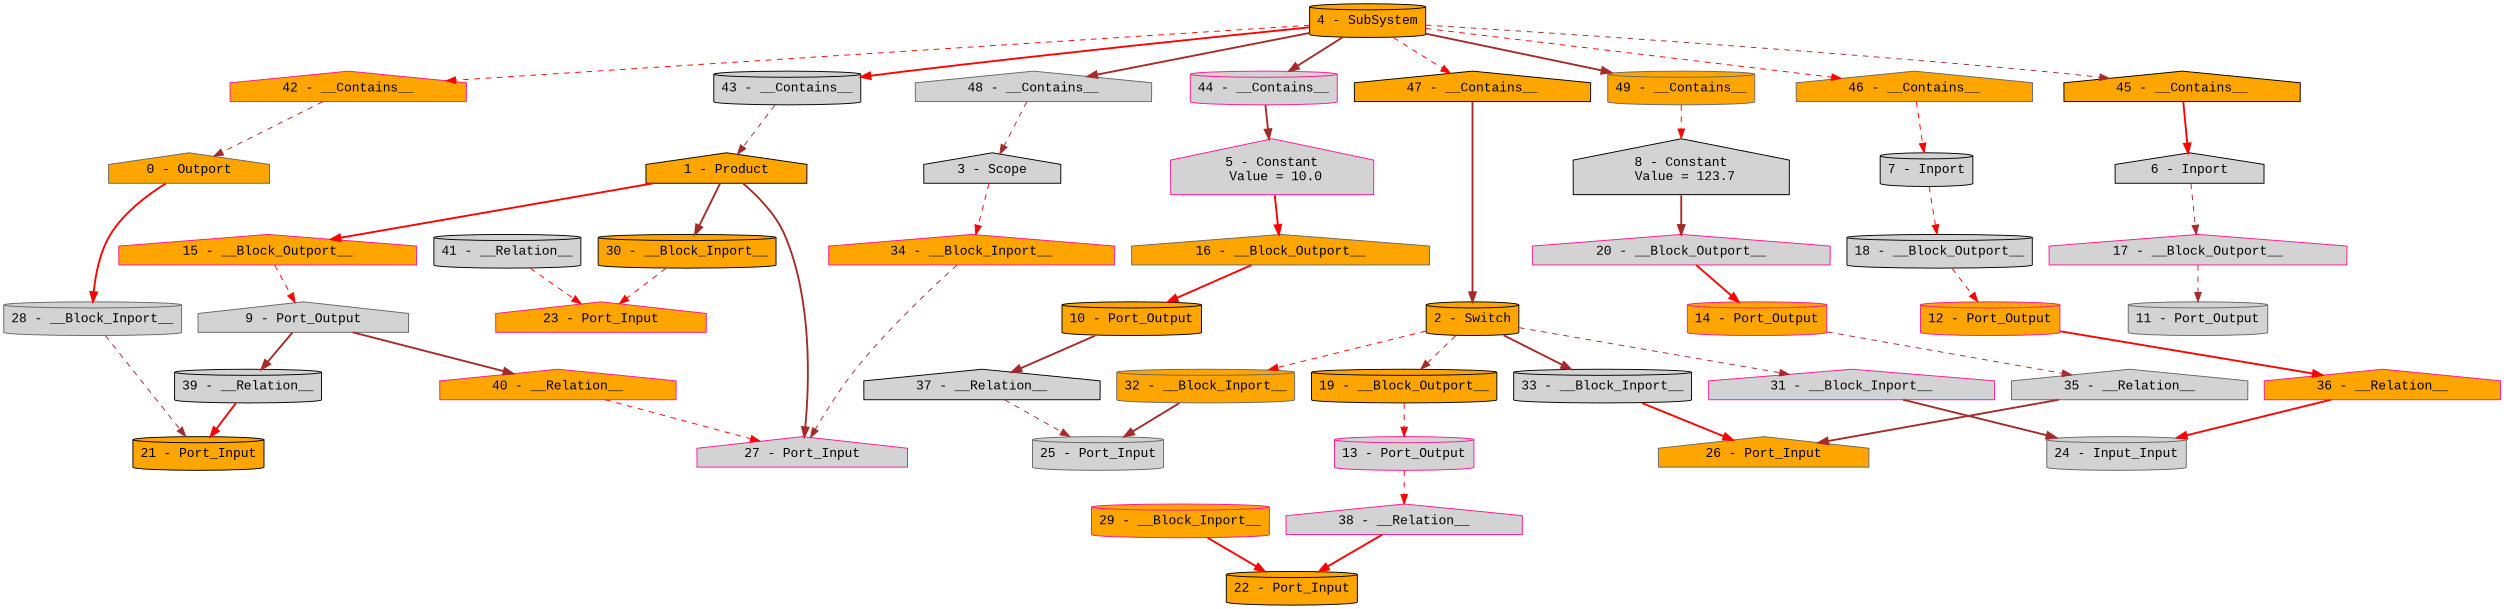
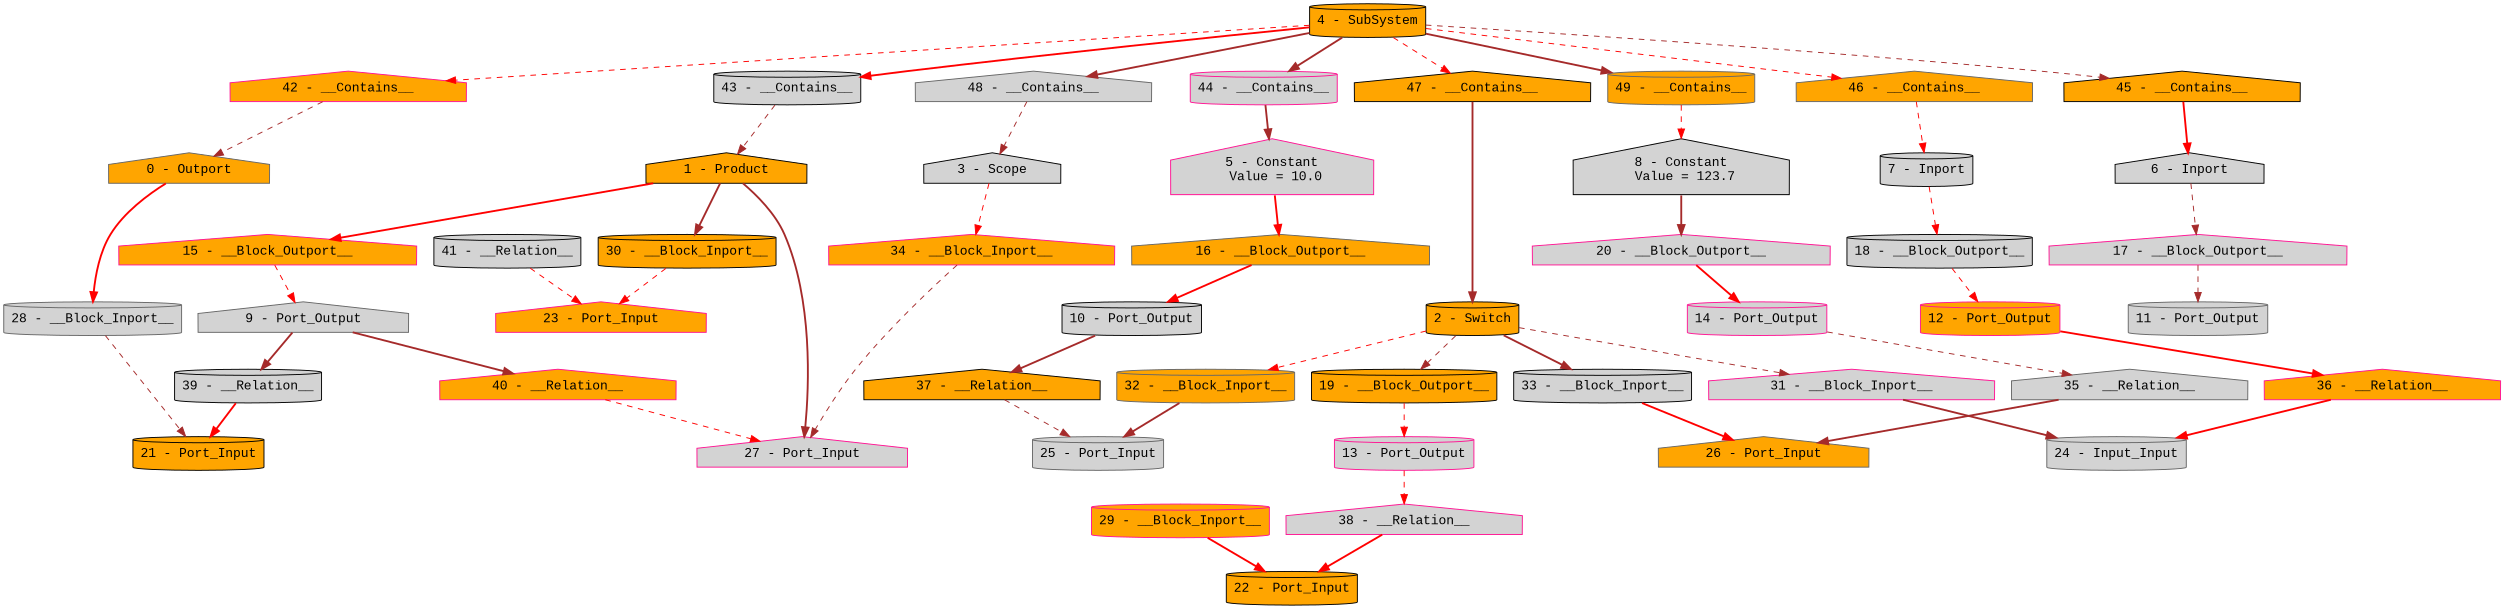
(1132, 319) -> (1132, 319)
(1757, 319) -> (1757, 319)
(982, 386) -> (982, 386)
